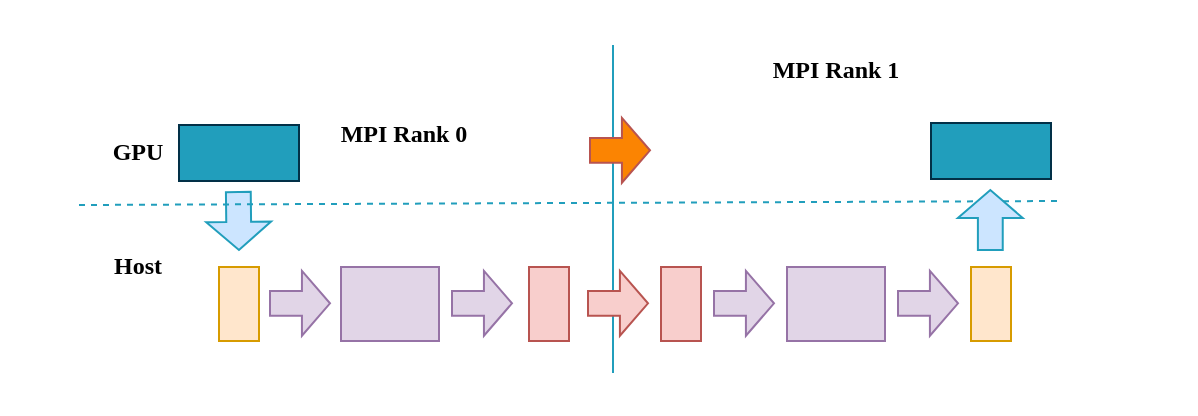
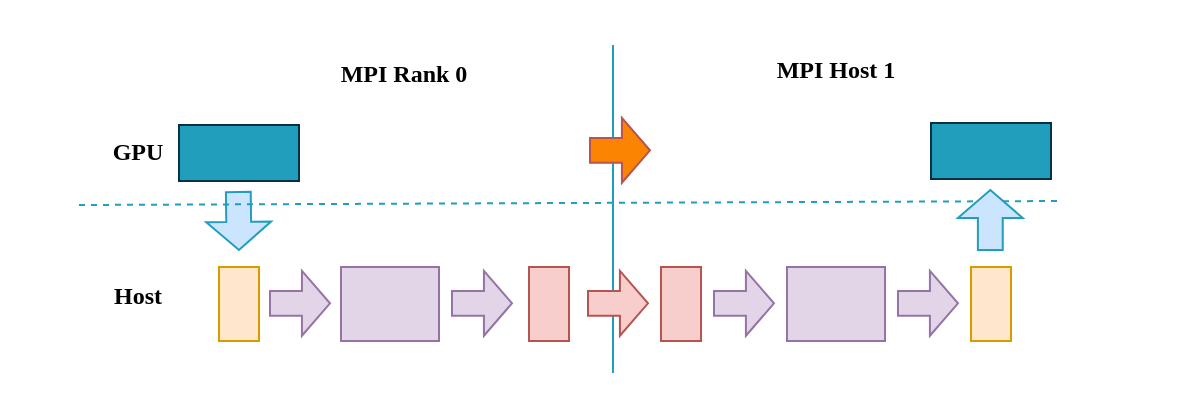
(837, 71) -> (837, 71)
(405, 135) -> (405, 75)
(139, 267) -> (139, 297)
